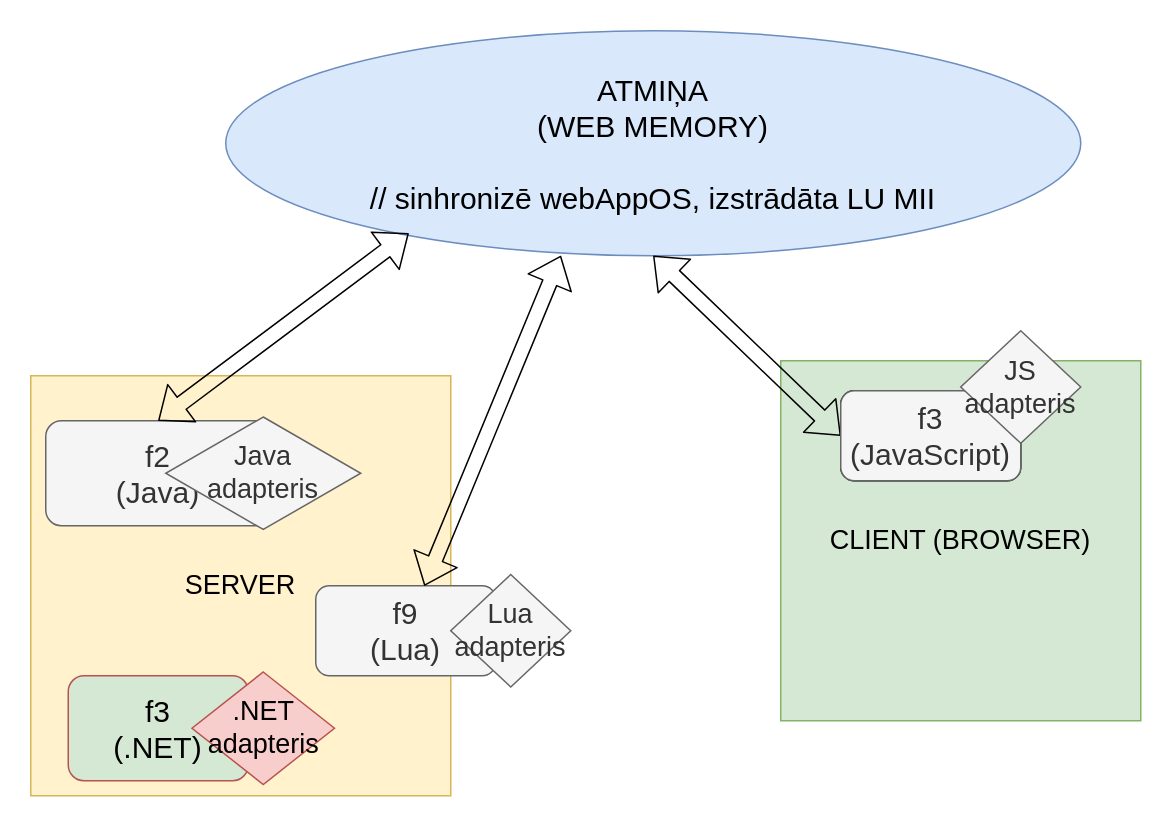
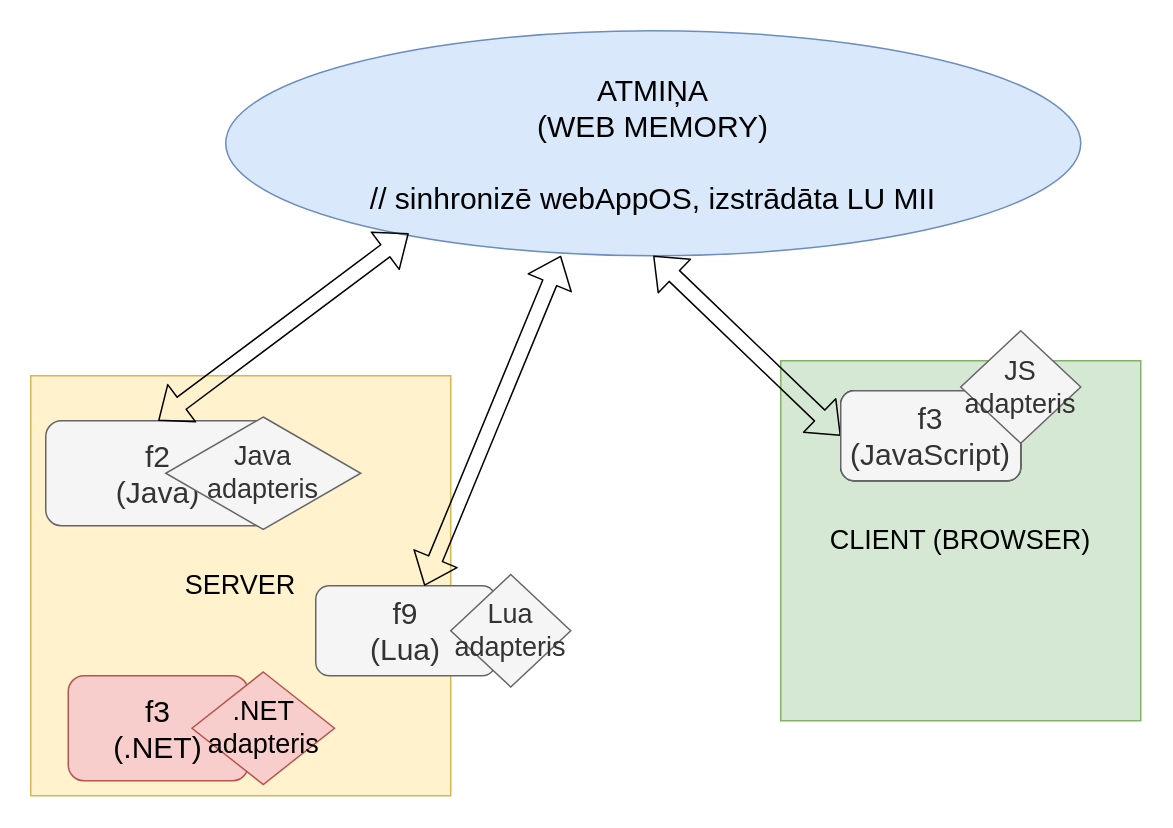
(158, 728) -> (158, 728)
